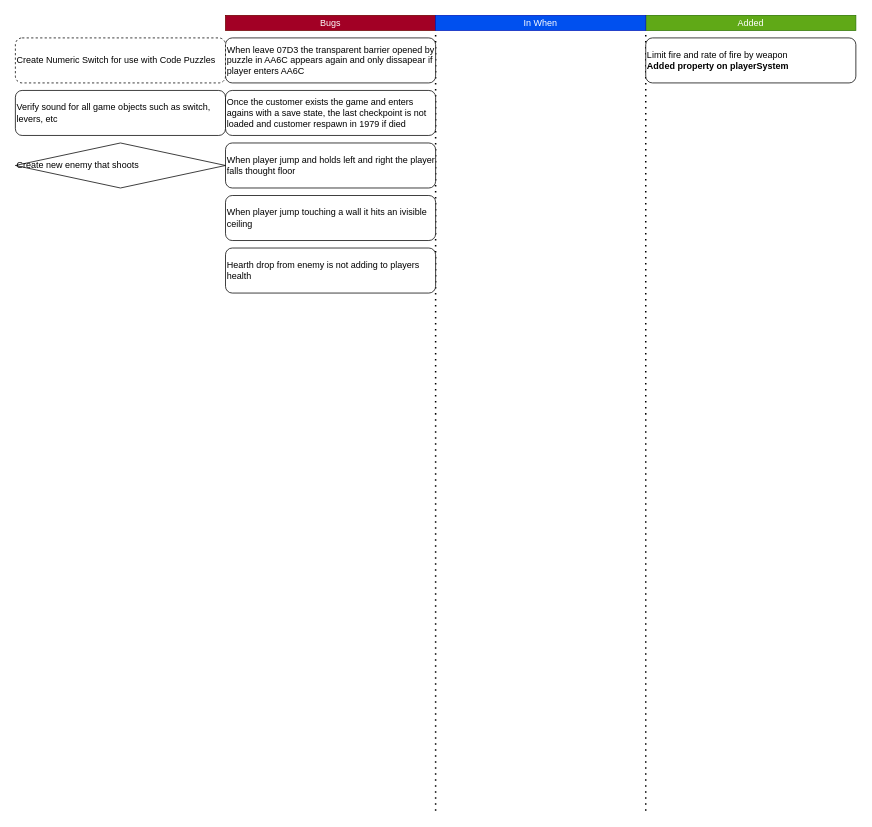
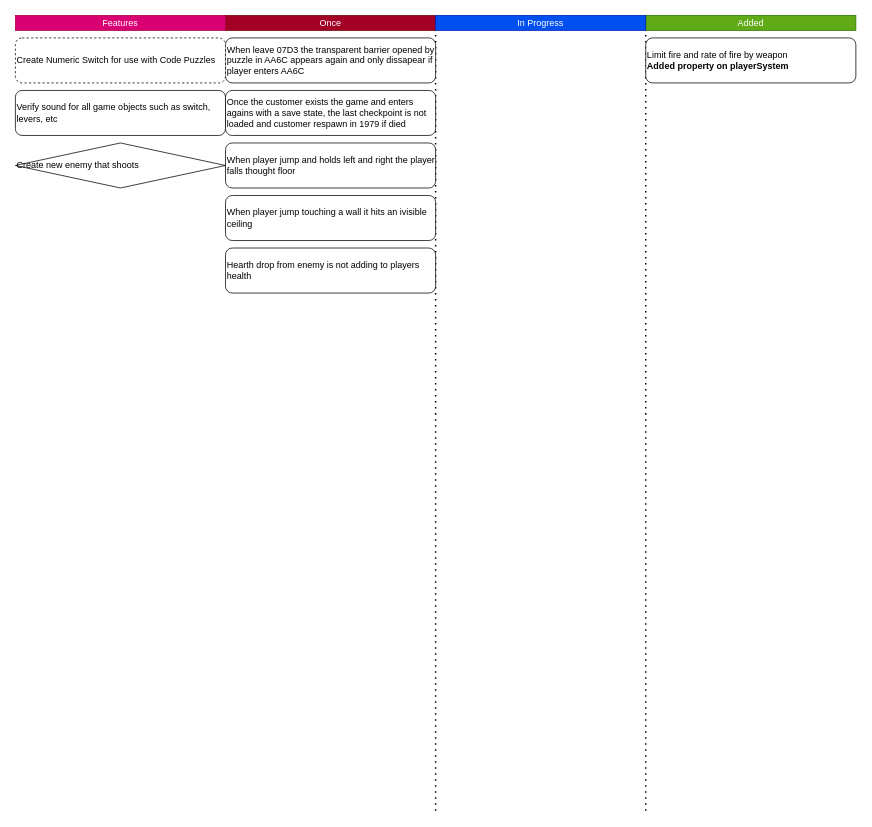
none -> (120, 23)
(330, 23) -> (330, 23)
(540, 23) -> (540, 23)
